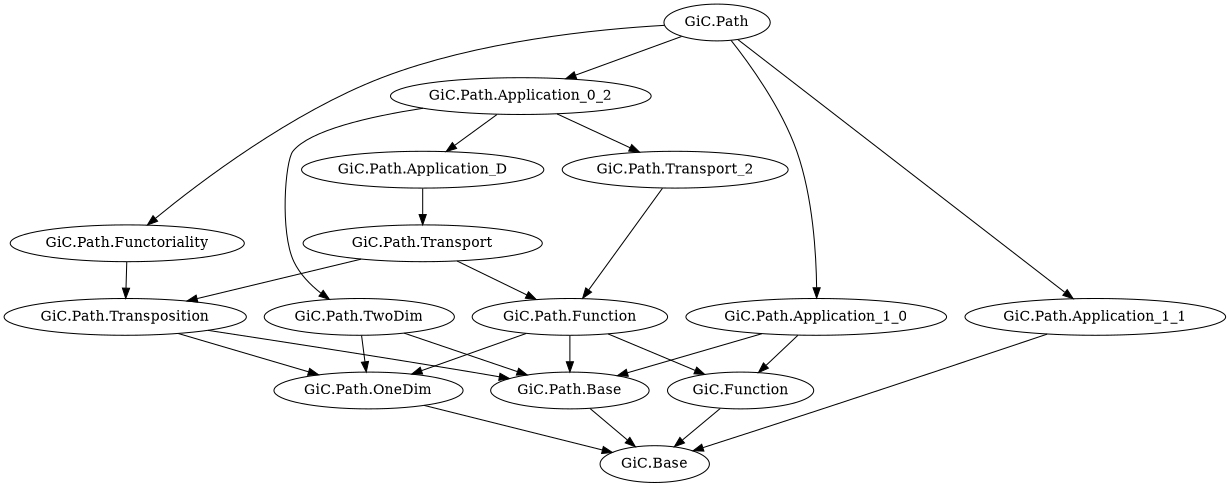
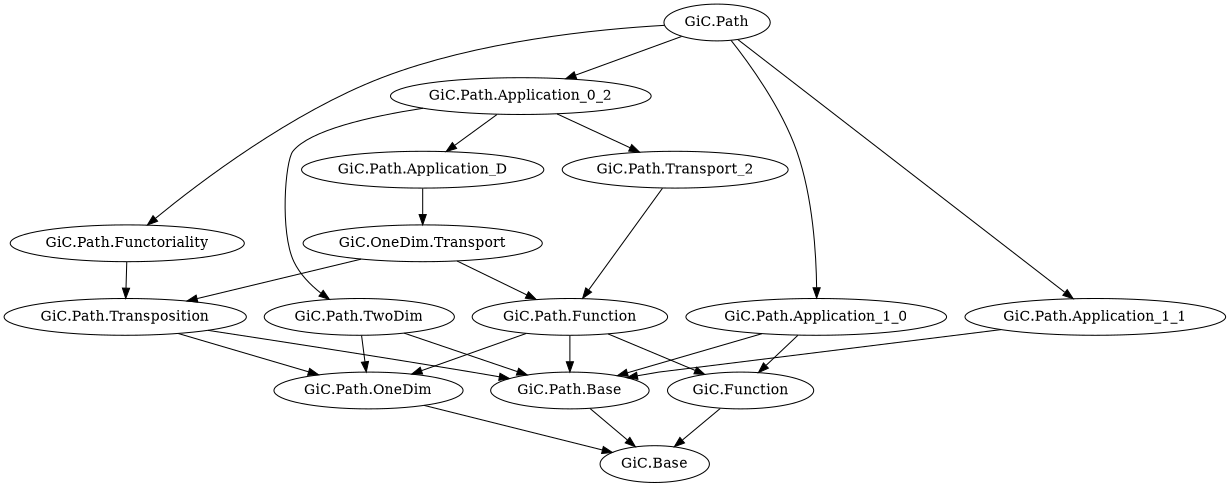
(423, 243) -> (423, 243)
(875, 391) -> (819, 352)
